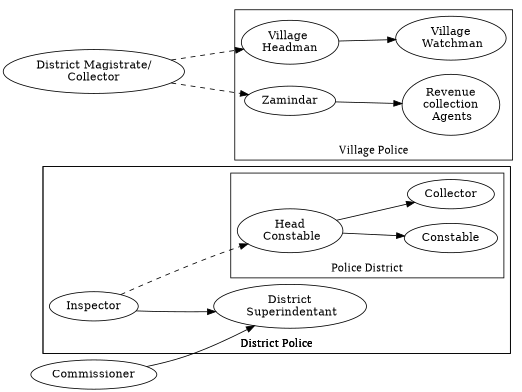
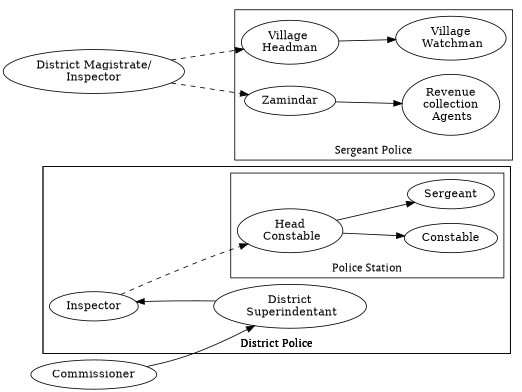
(94, 72) -> (94, 72)
(374, 151) -> (374, 151)
(451, 194) -> (451, 194)
(367, 269) -> (367, 269)
(172, 312) -> (180, 301)
